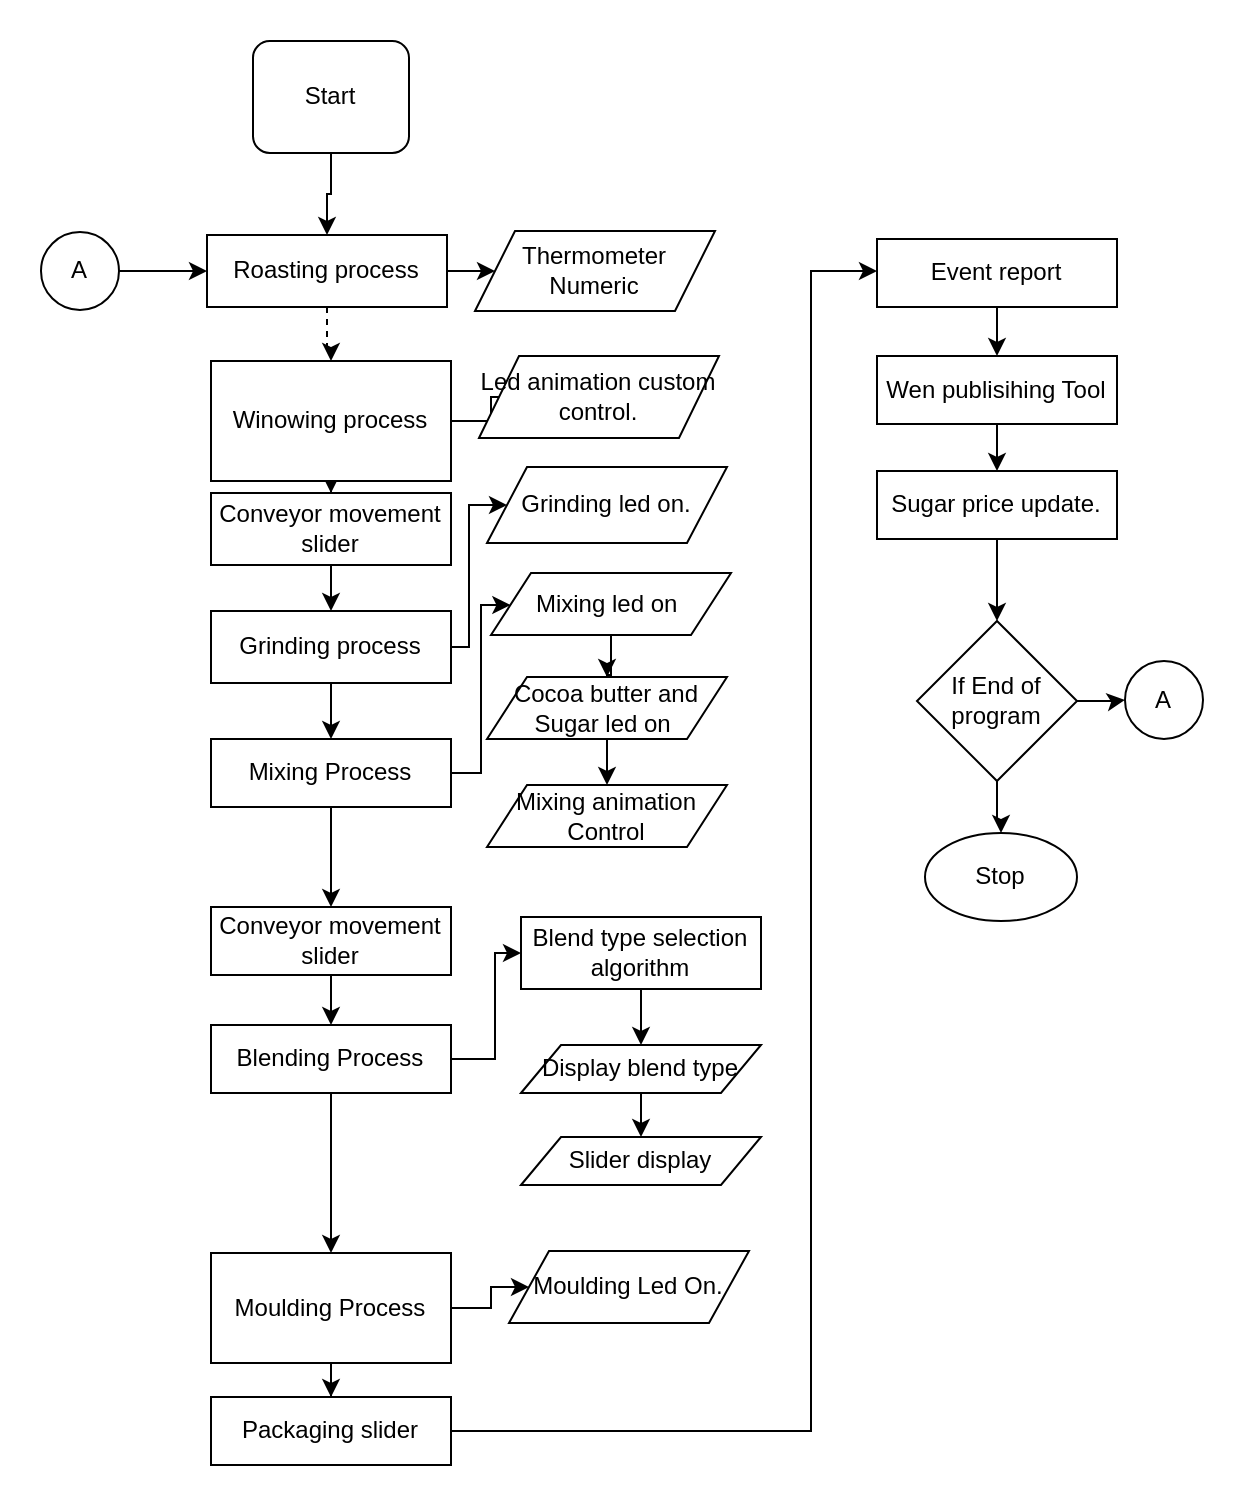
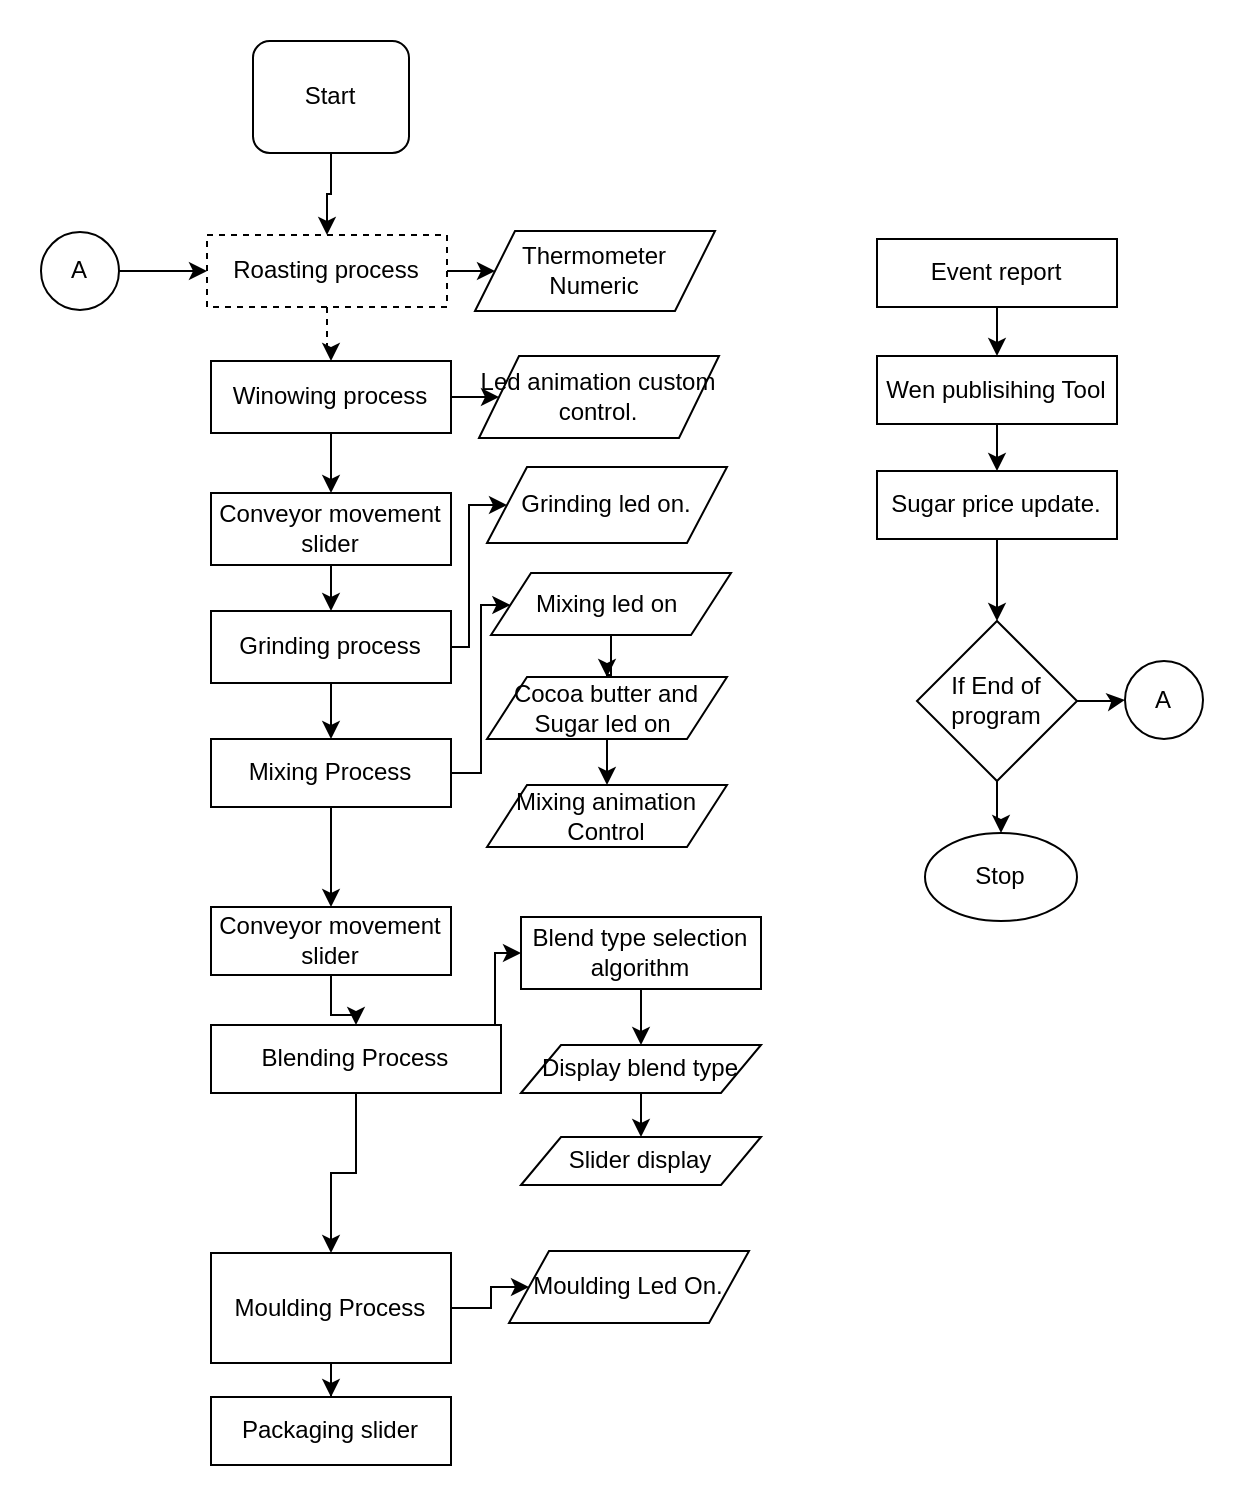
(327, 271) -> (327, 271)
(331, 421) -> (331, 397)
(811, 1005) -> none
(331, 1059) -> (356, 1059)
